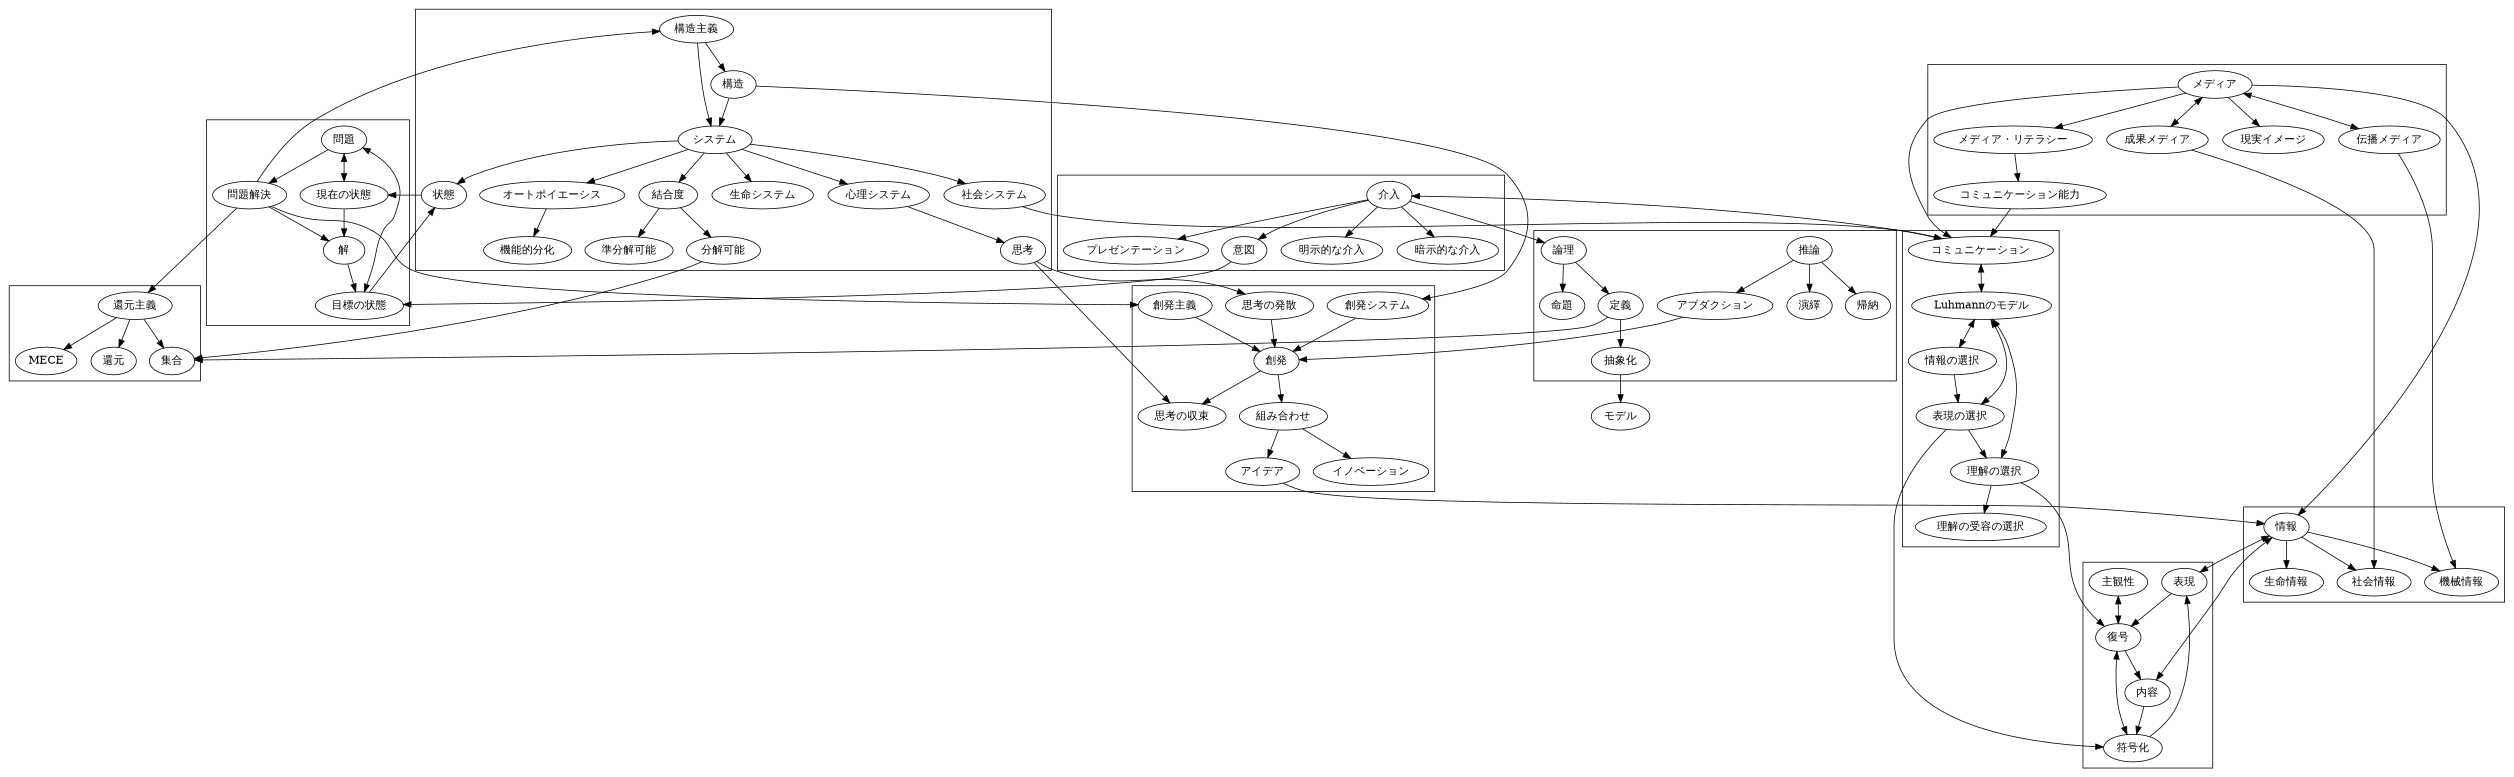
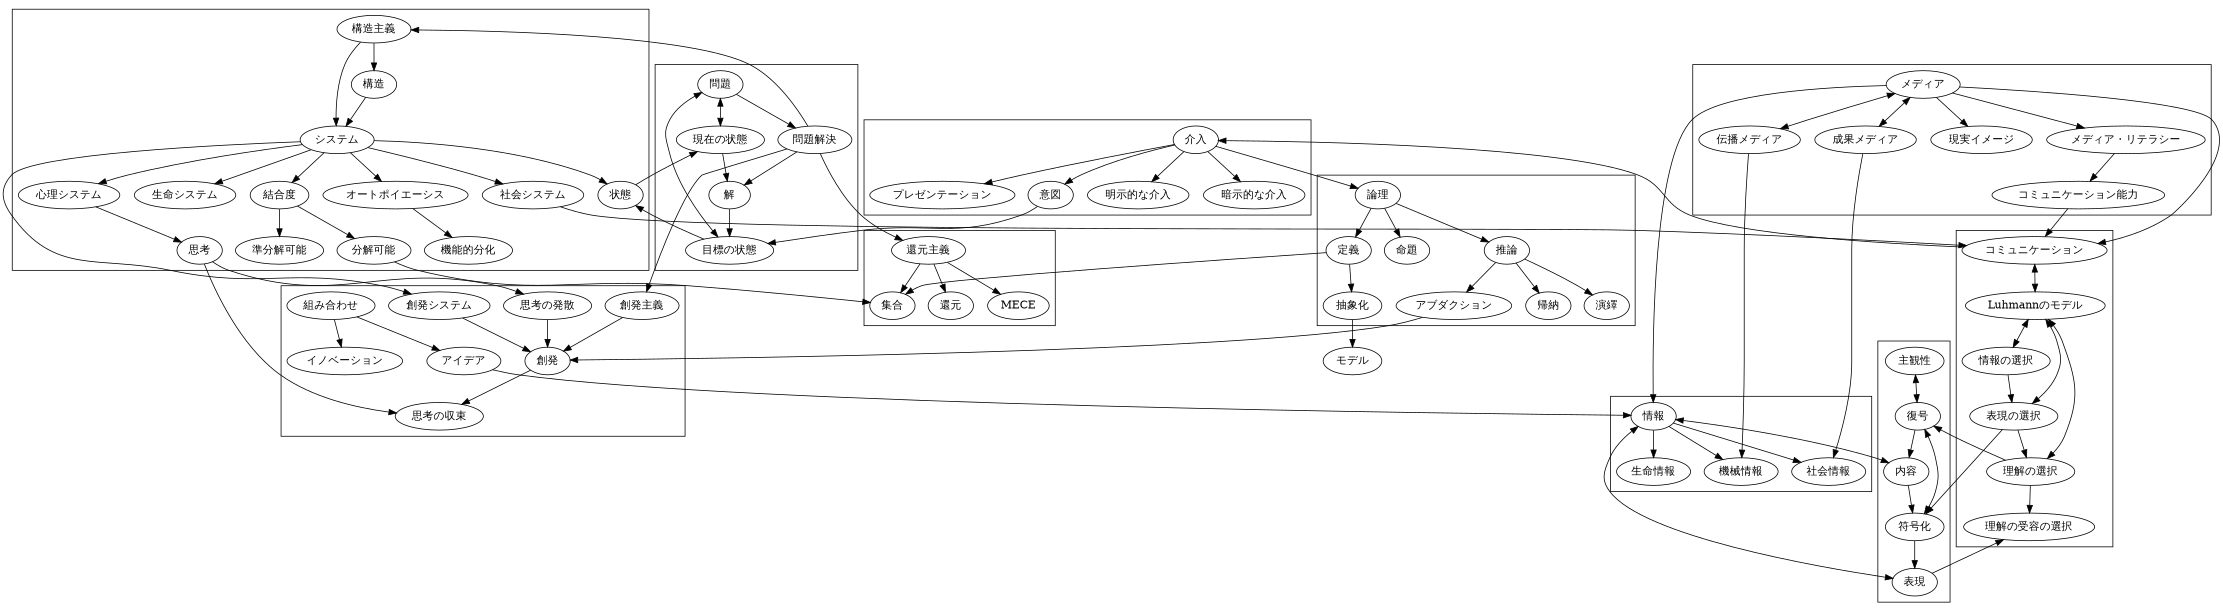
(1230, 118) -> (37, 242)
none -> (1439, 221)
(1279, 385) -> none
(2154, 607) -> (1964, 558)
